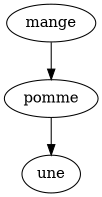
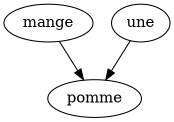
(51, 131) -> (121, 56)
